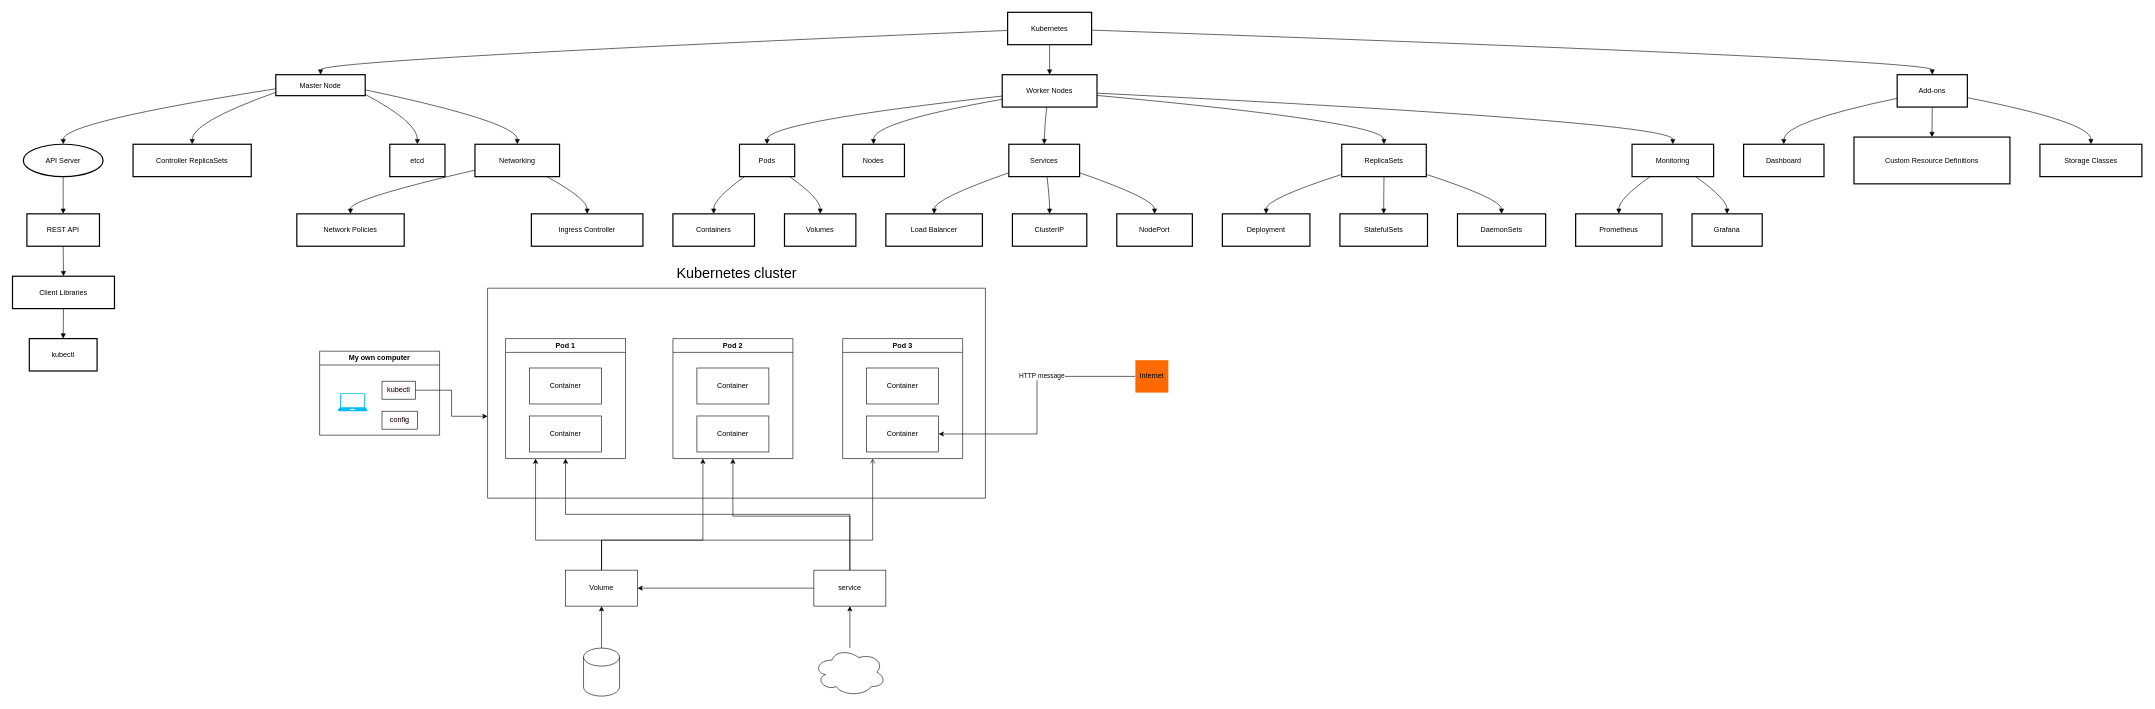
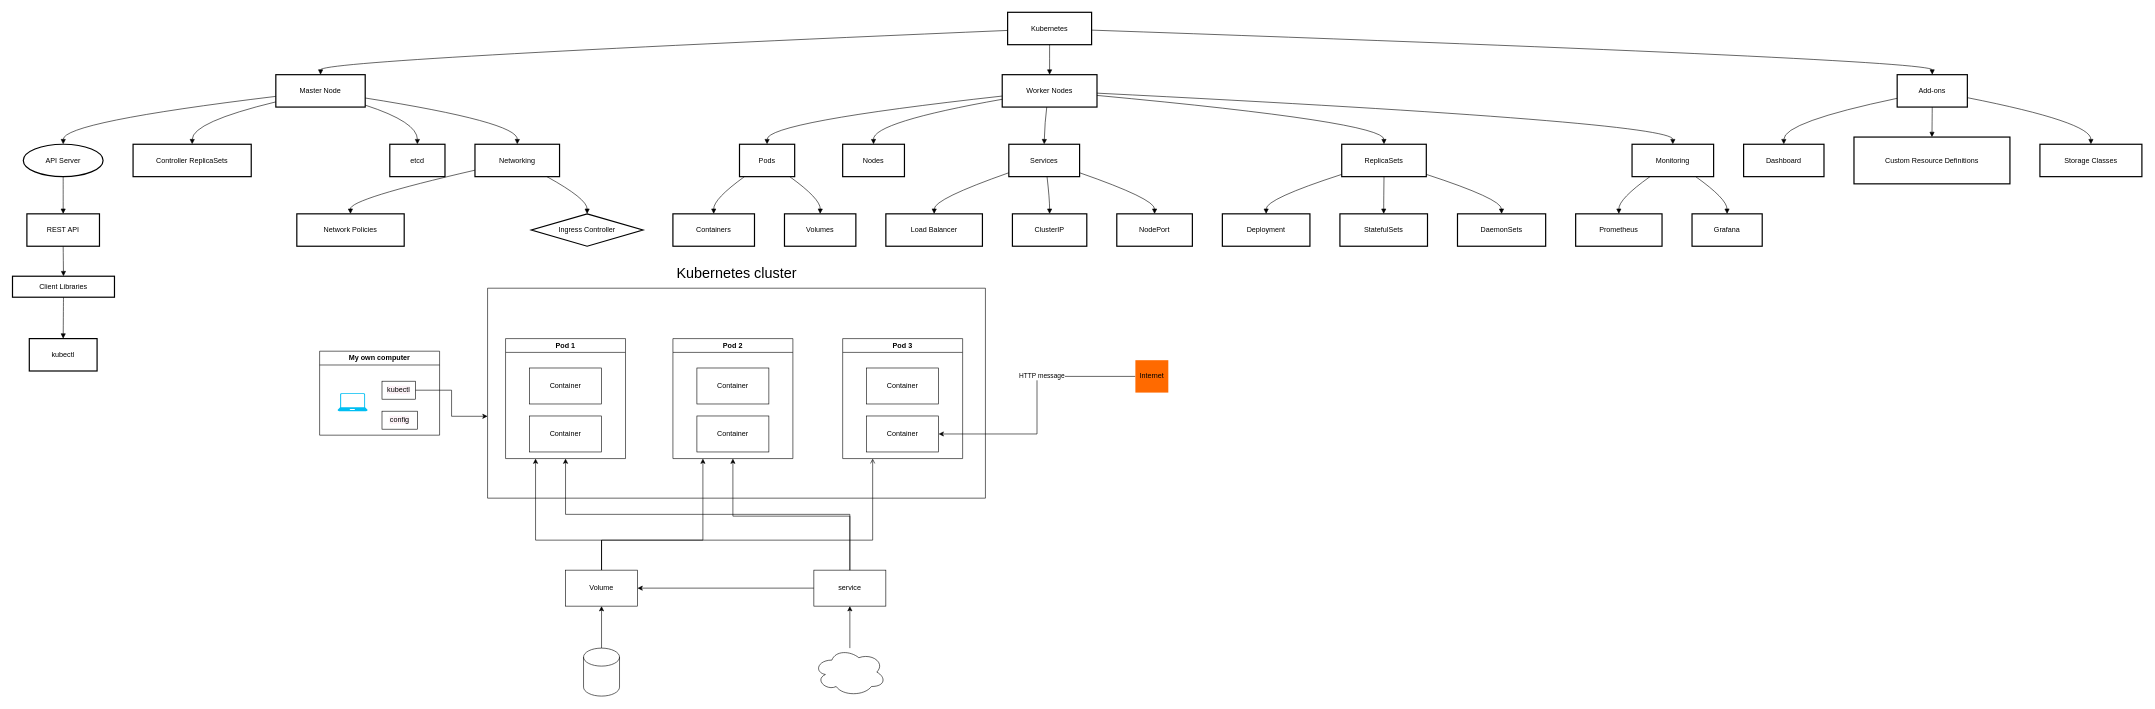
(320, 85) -> (320, 91)
(587, 230) -> (587, 230)
(63, 293) -> (63, 287)
